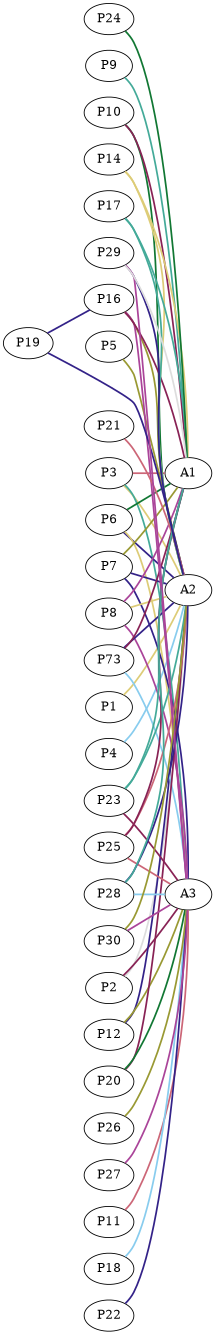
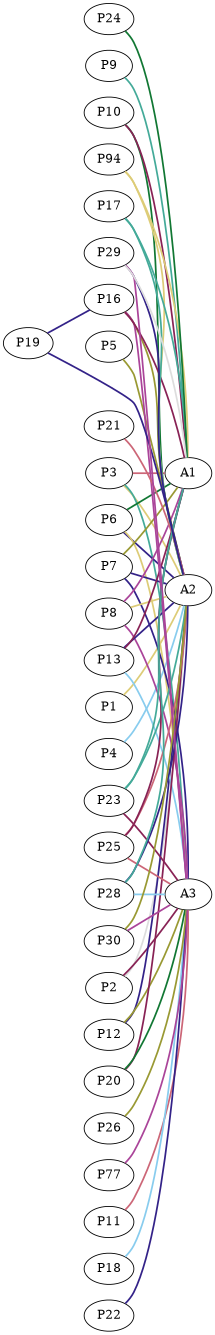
(109, 159) -> (109, 159)
(109, 660) -> (109, 660)
(109, 1175) -> (109, 1175)
